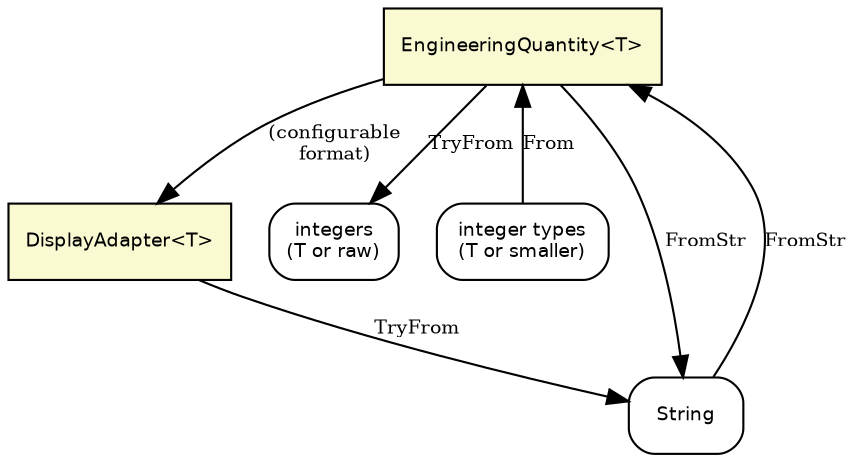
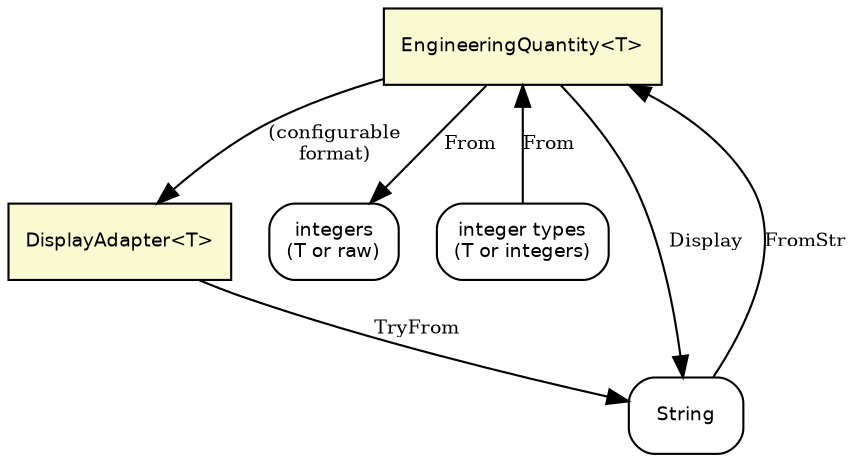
(471, 144) -> (471, 144)
(523, 242) -> (523, 242)
(706, 242) -> (706, 242)
